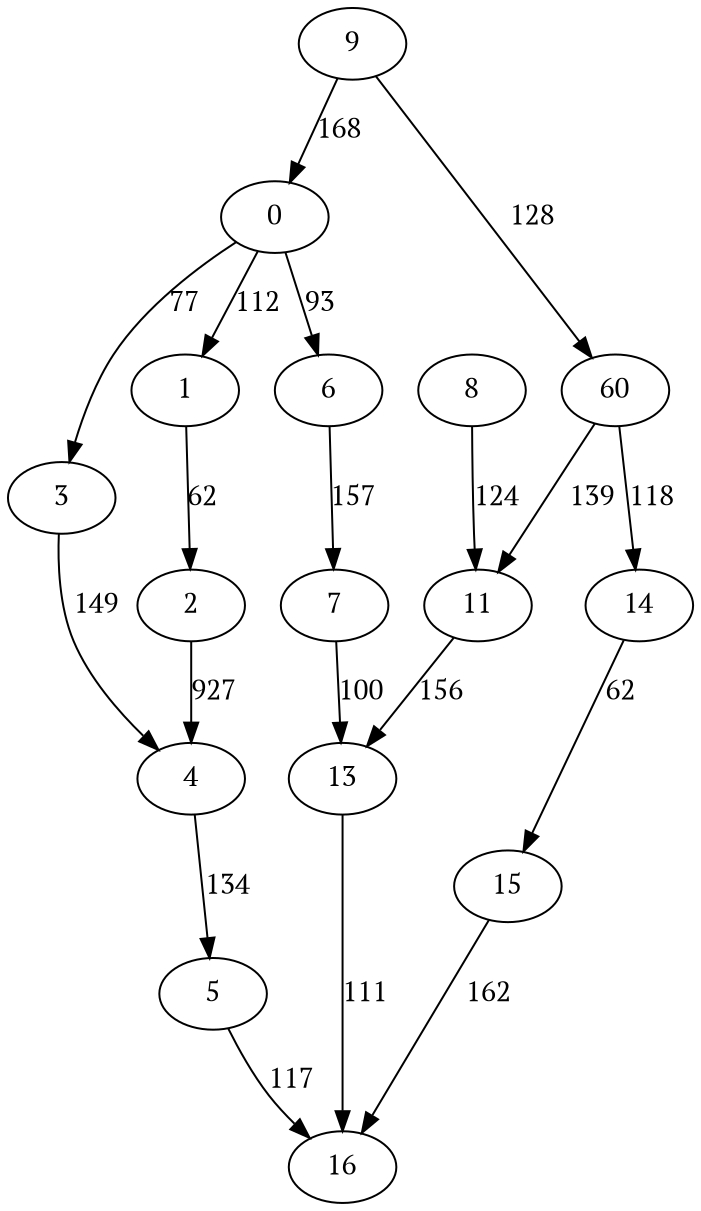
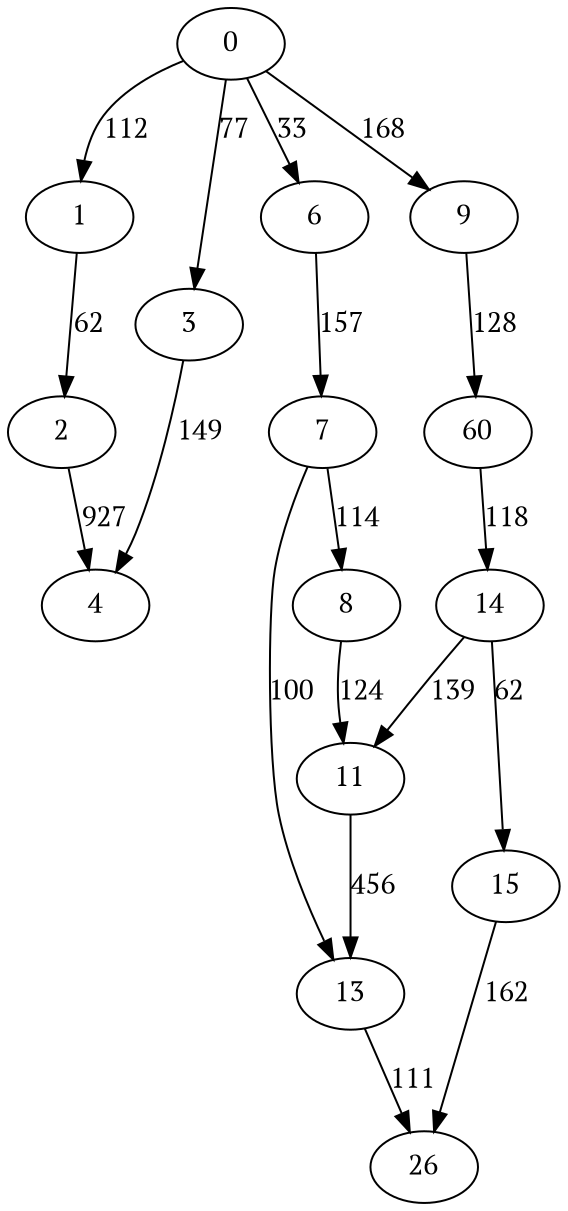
(318, 121) -> (339, 124)
(321, 304) -> (293, 130)
(552, 489) -> (425, 683)
none -> (333, 509)
(441, 692) -> (373, 886)
(213, 994) -> none
(343, 1167) -> (424, 1167)
